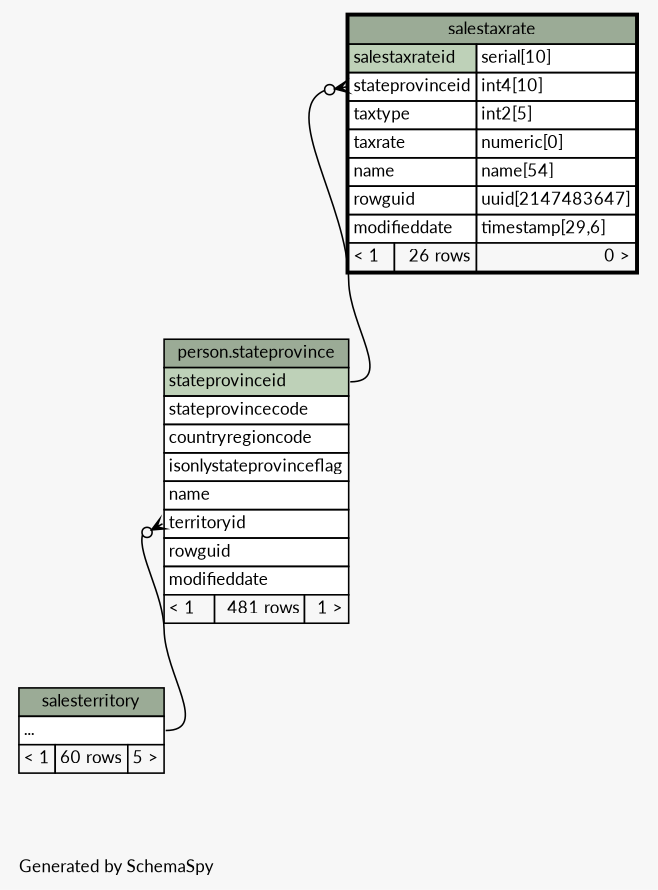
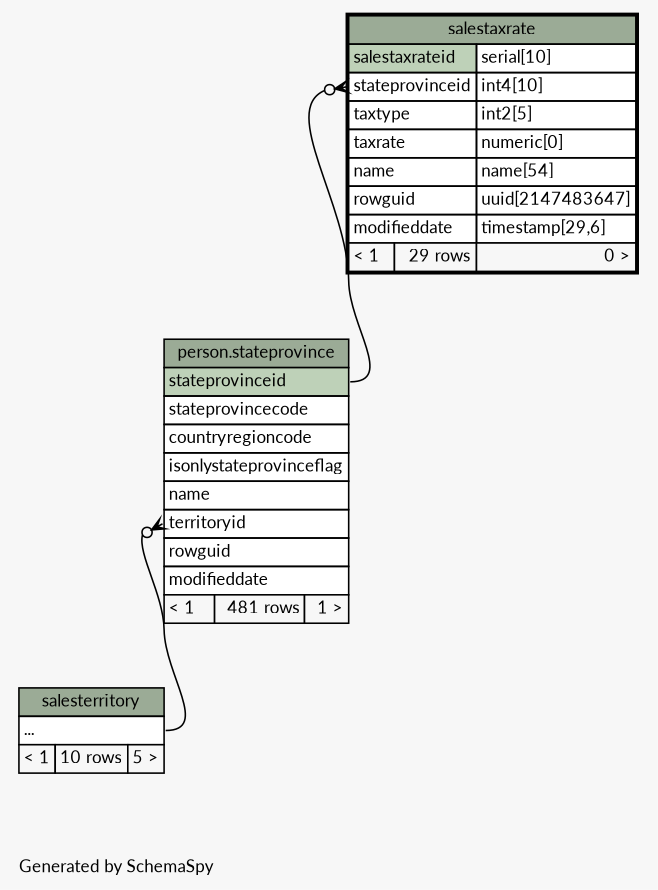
(440, 256) -> (440, 256)
(92, 758) -> (92, 758)
